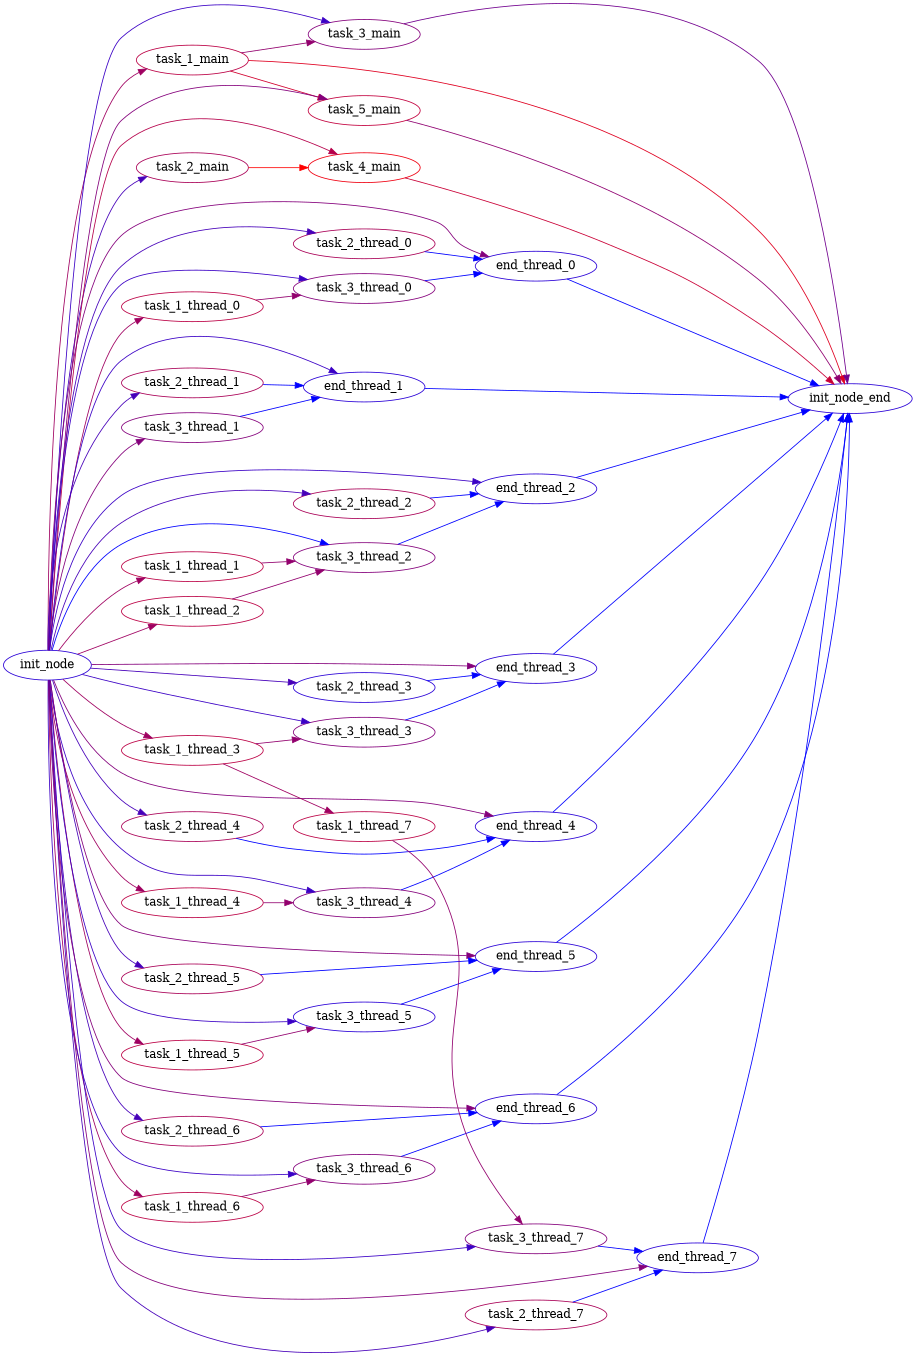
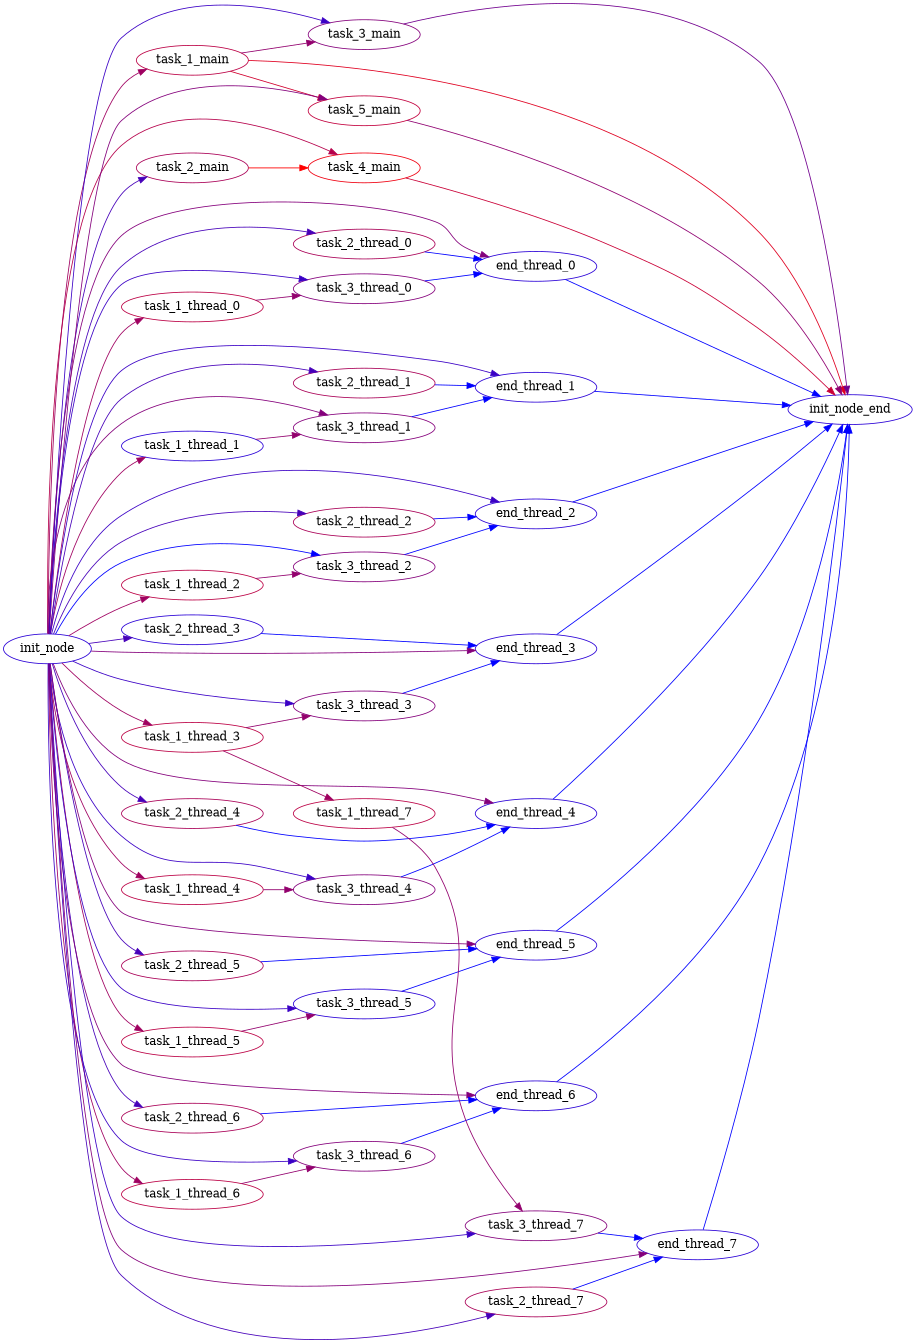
(274, 562) -> (274, 437)
(192, 567) -> (192, 446)
